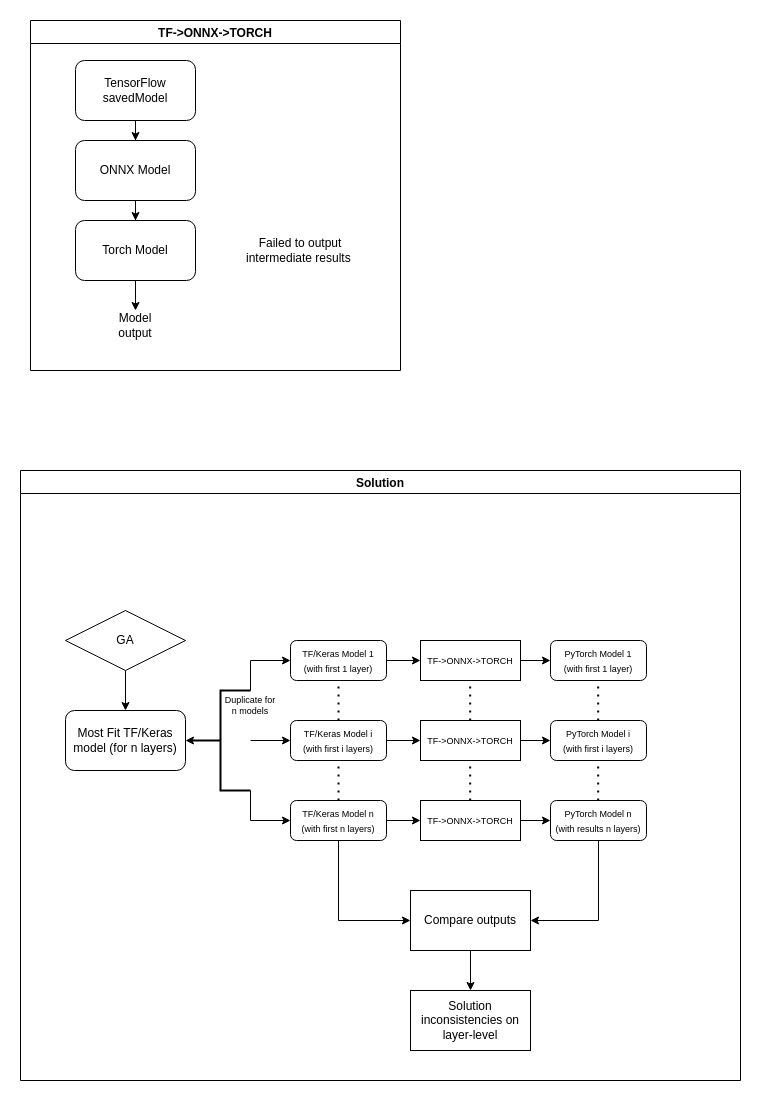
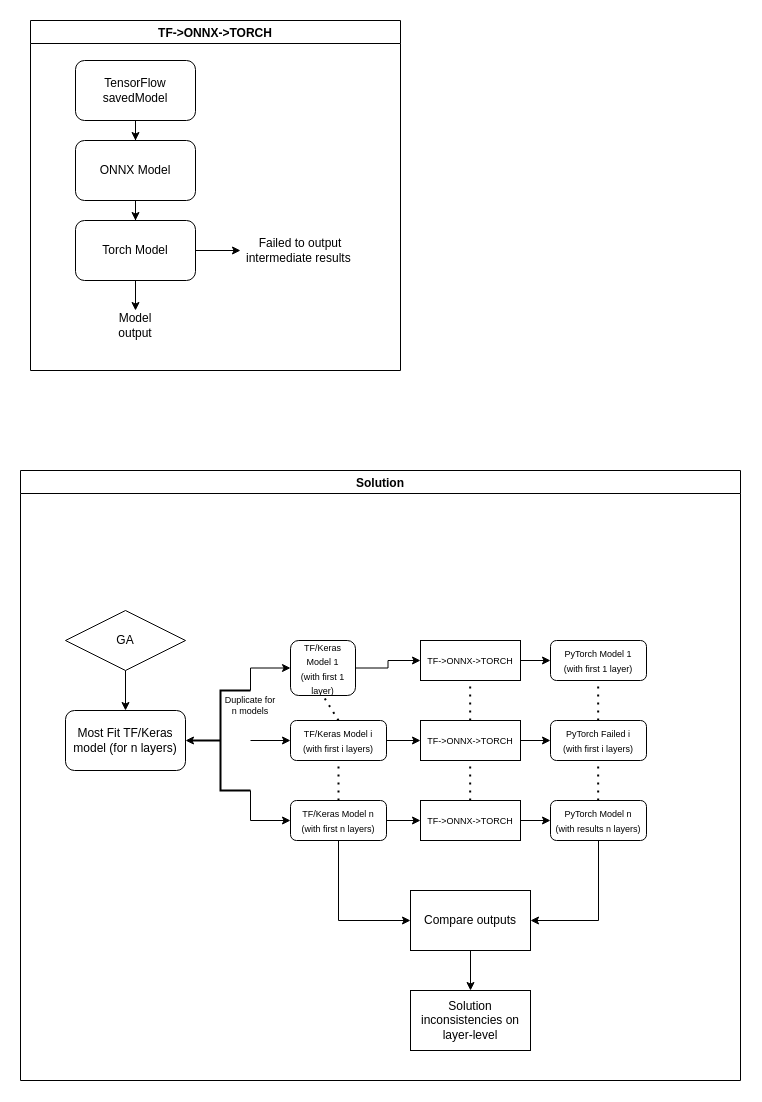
none -> (215, 251)
(339, 661) -> (323, 668)
(599, 741) -> (599, 741)
